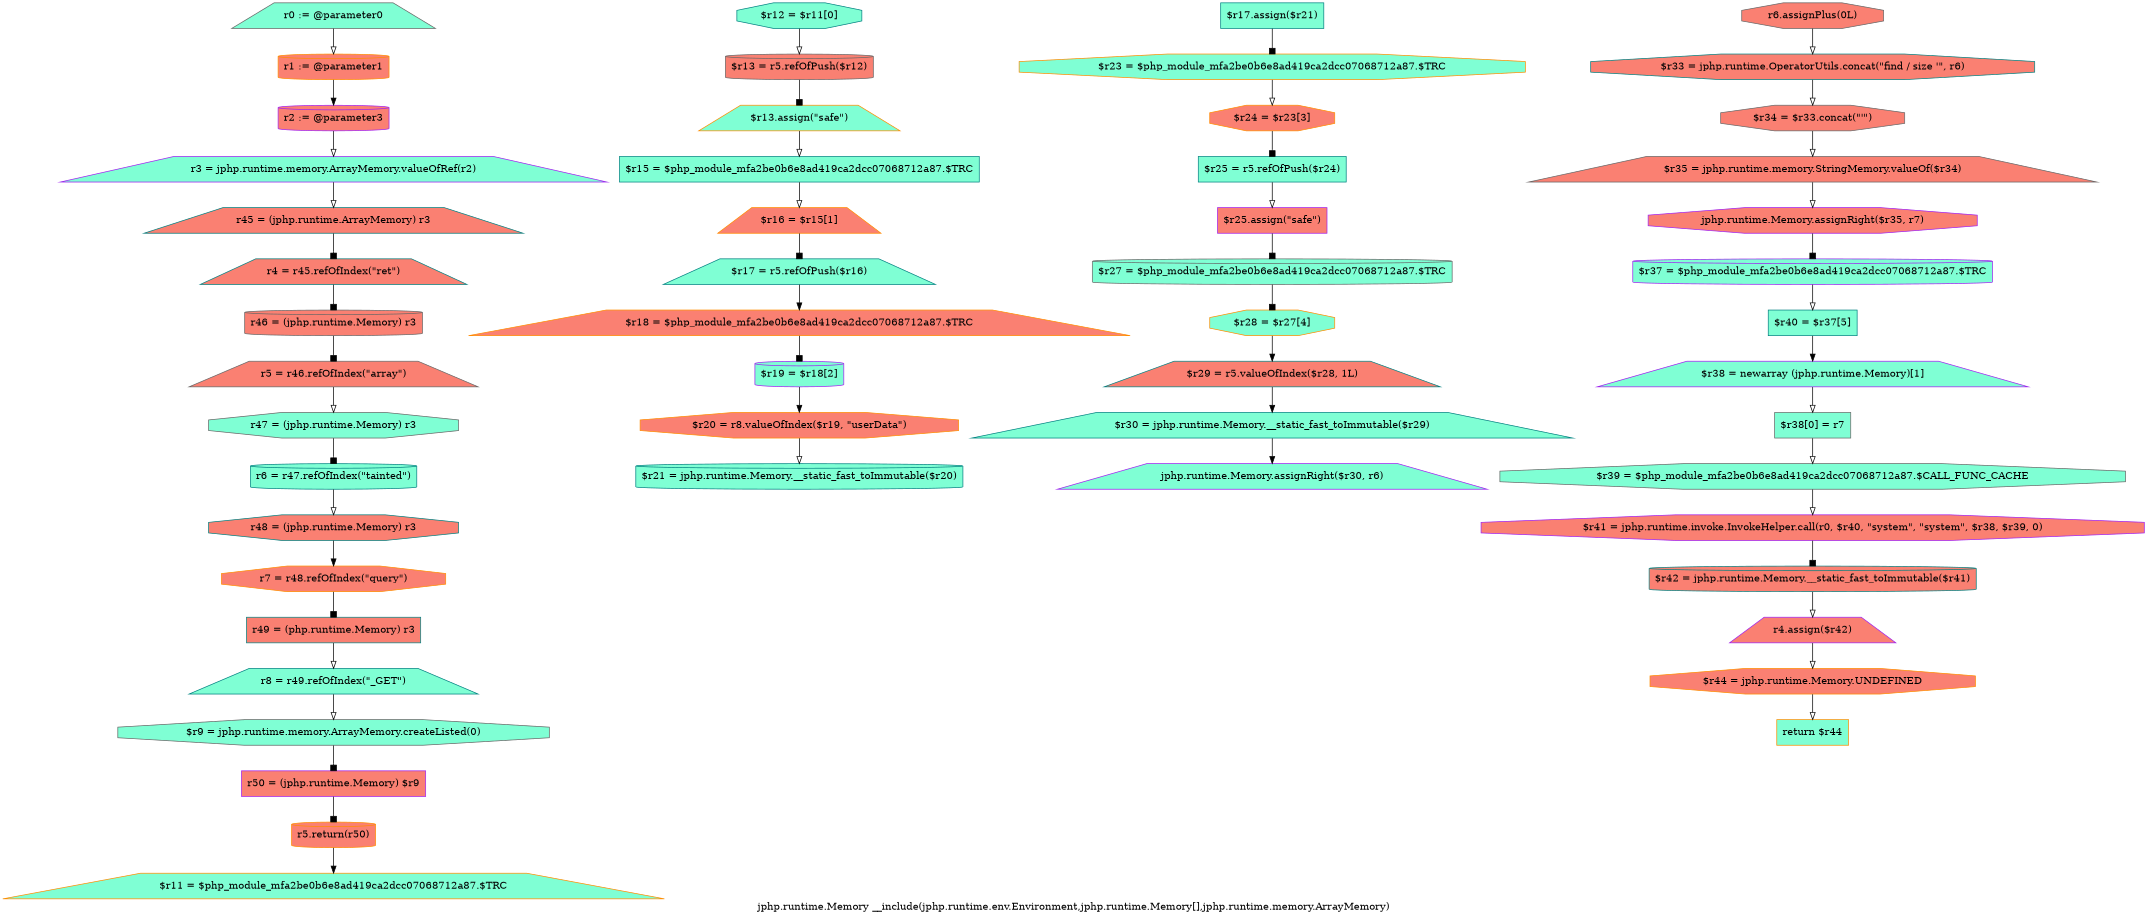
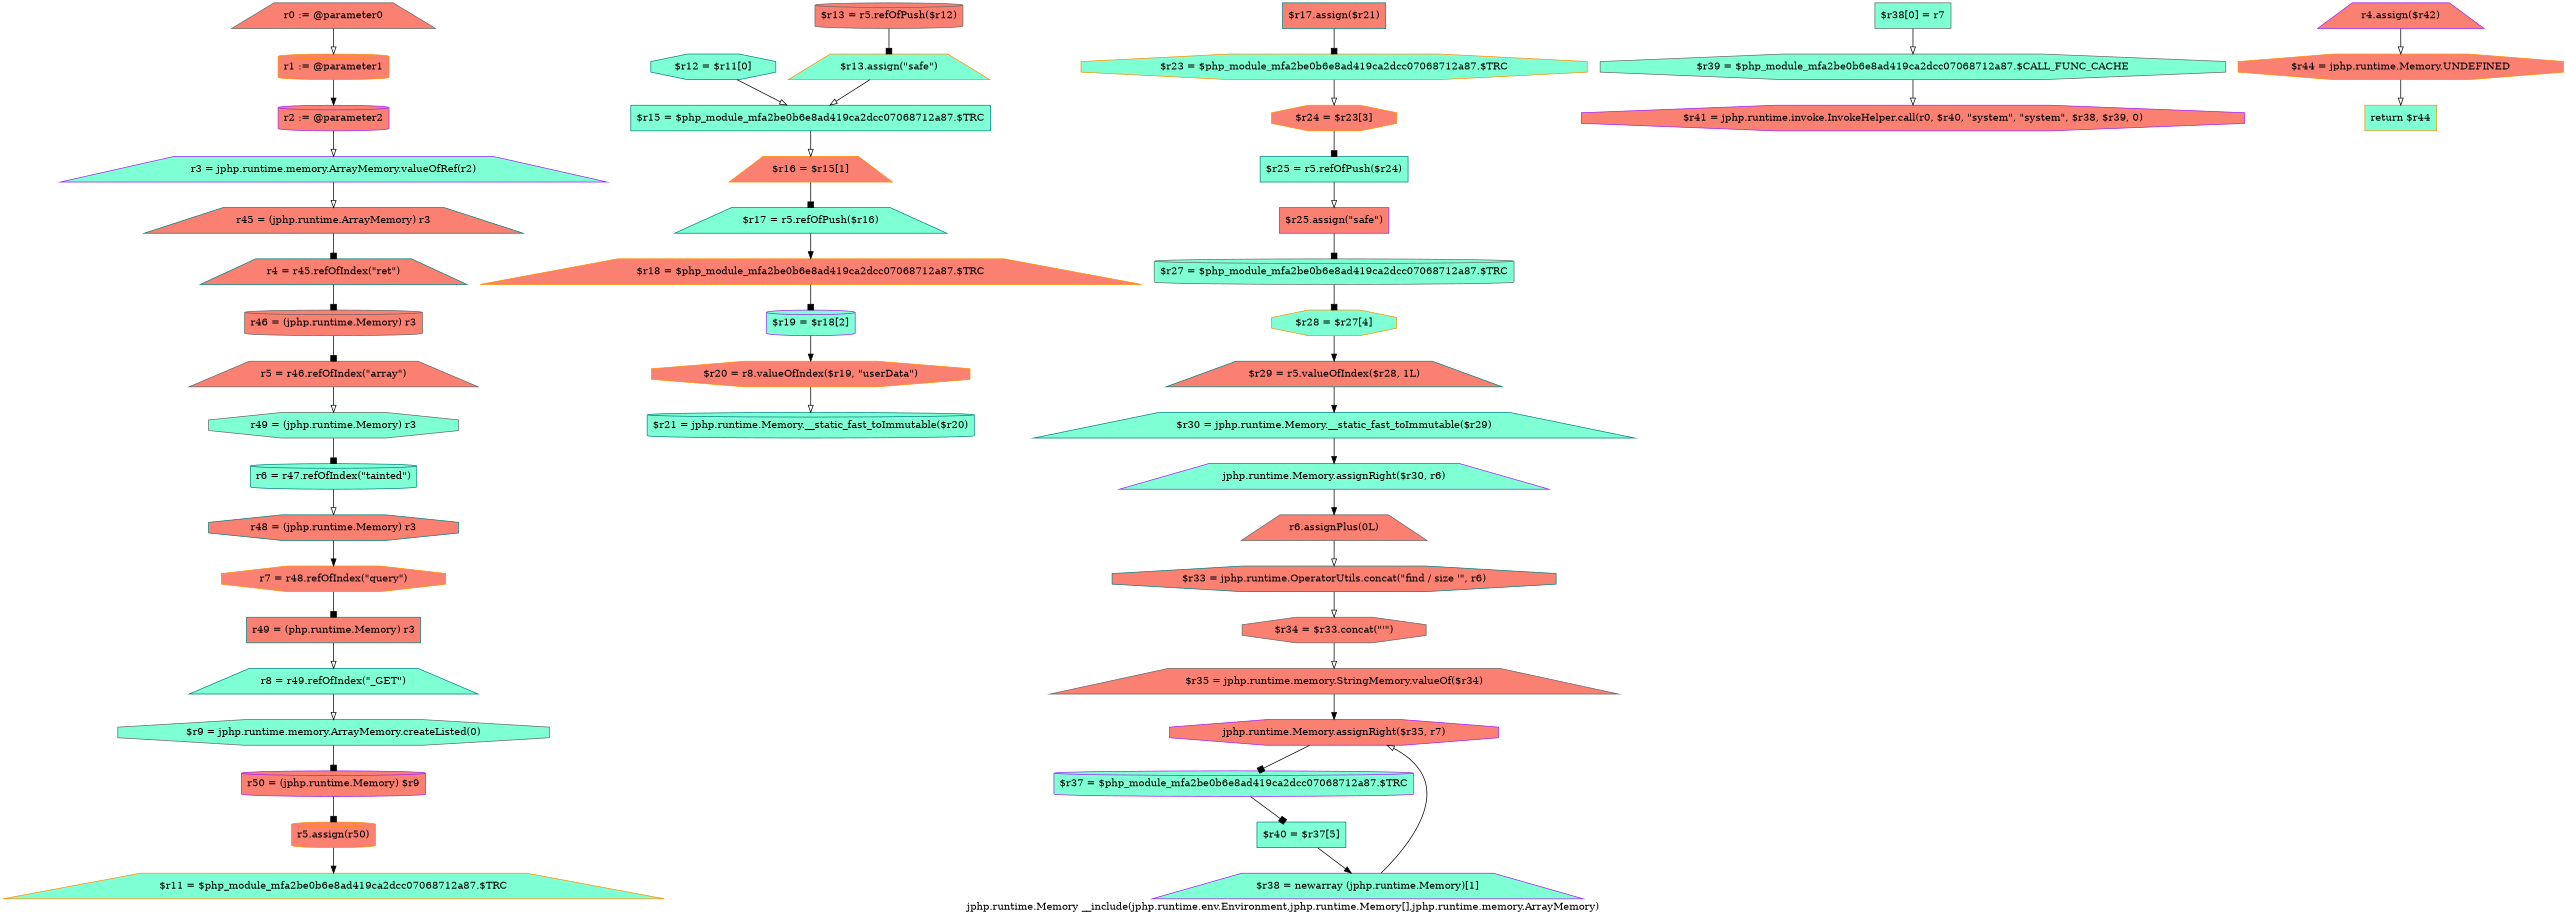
(334, 16) -> (334, 16)
(1272, 16) -> (1334, 16)
(1813, 16) -> (1334, 528)
(799, 38) -> (759, 91)
(334, 118) -> (334, 118)
(1813, 191) -> (1334, 703)
(1813, 294) -> (1265, 807)
(1813, 396) -> (1424, 811)
(334, 425) -> (334, 425)
none -> (1334, 499)
(1813, 579) -> none
(334, 784) -> (334, 784)
(334, 835) -> (334, 835)
